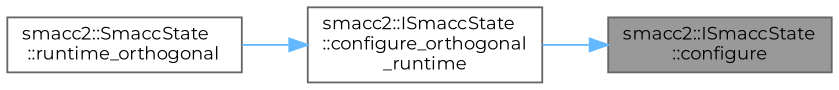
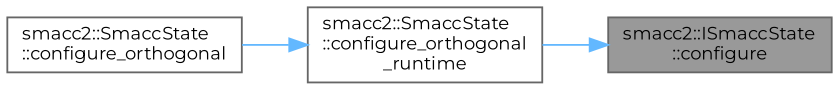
(125, 45) -> (125, 45)
(425, 45) -> (425, 45)
